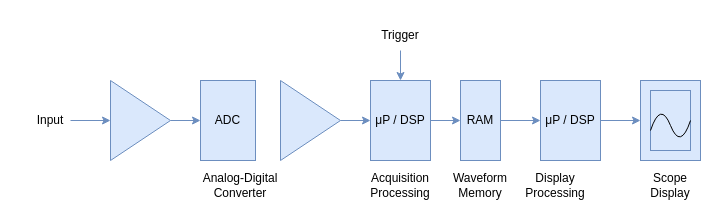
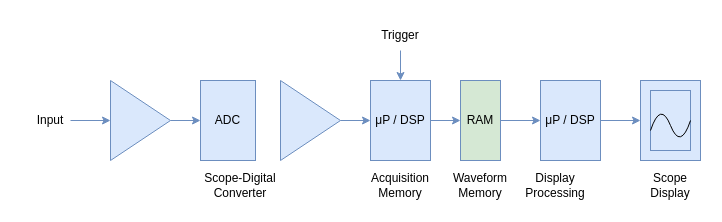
(481, 121) -> (481, 121)
(241, 186) -> (241, 186)
(401, 186) -> (401, 186)
